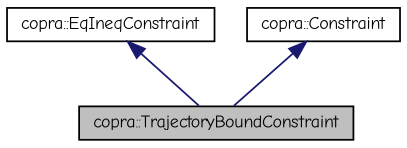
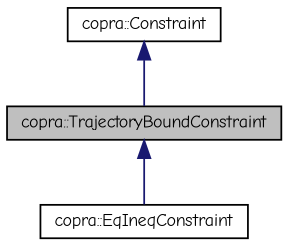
(170, 80) -> (144, 181)
